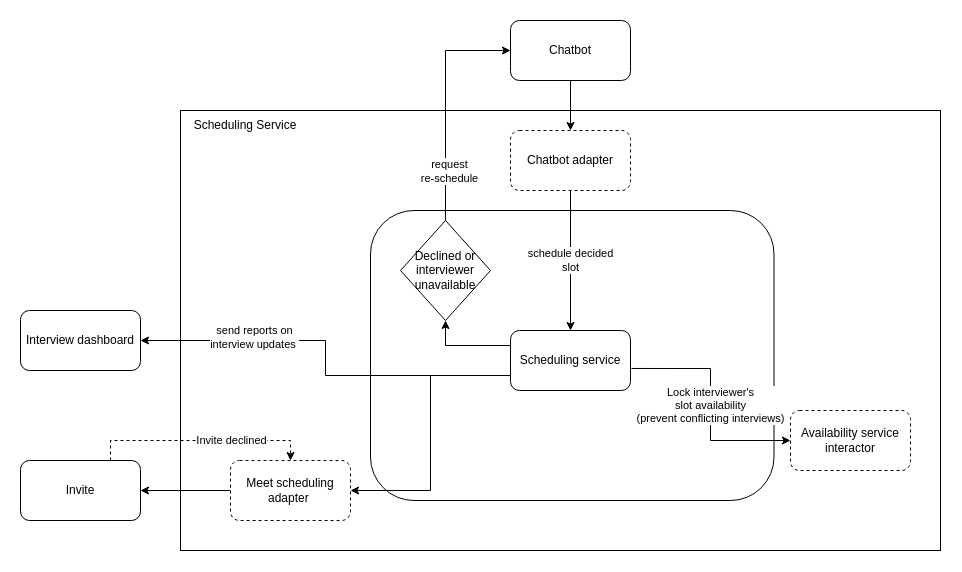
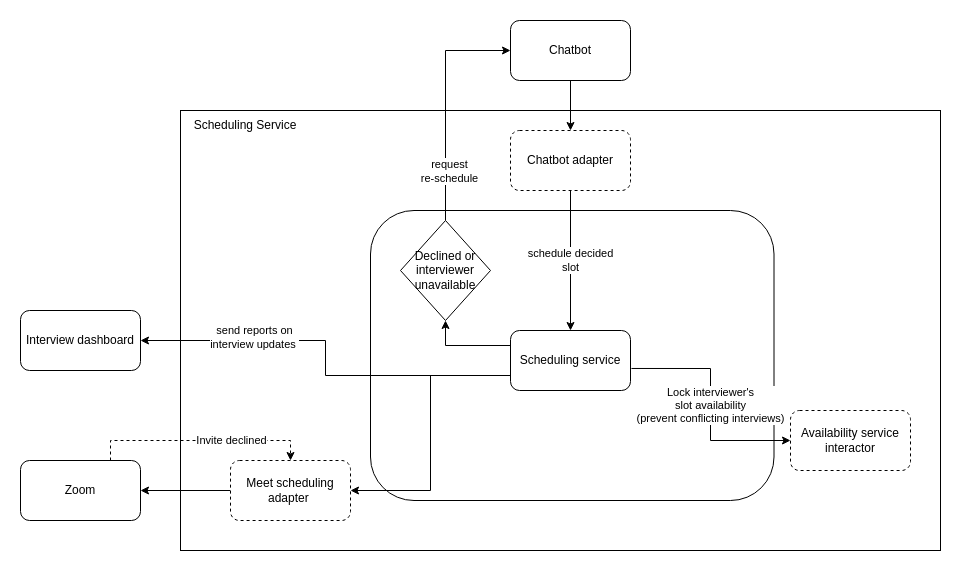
(81, 491) -> (81, 491)
